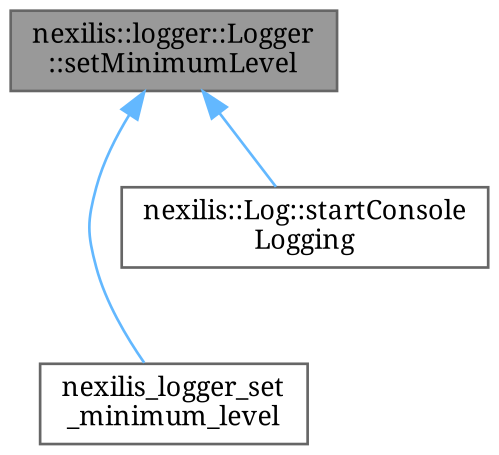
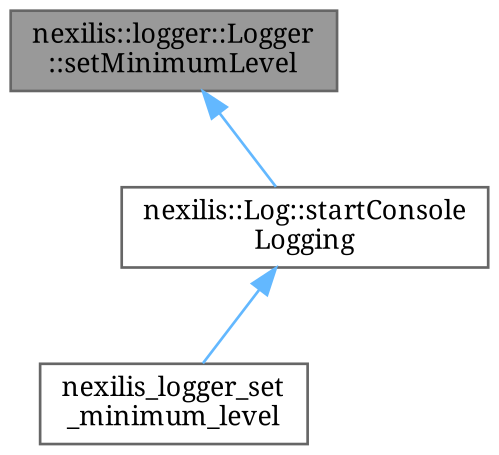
(90, 241) -> (231, 326)
